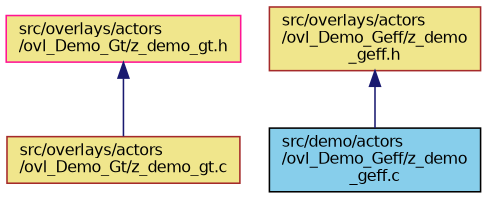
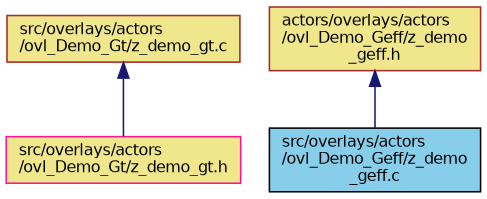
(375, 39) -> (375, 39)
(123, 107) -> (123, 107)
(375, 160) -> (375, 160)
